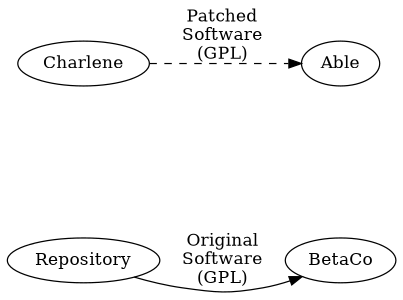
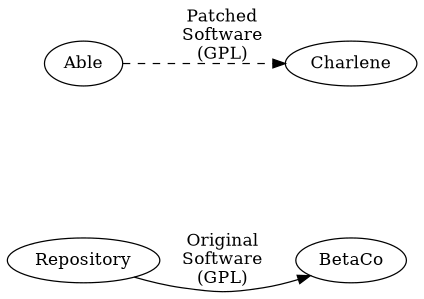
(219, 64) -> (198, 64)
